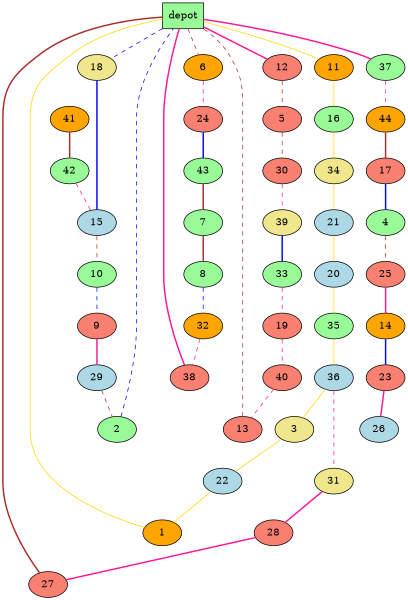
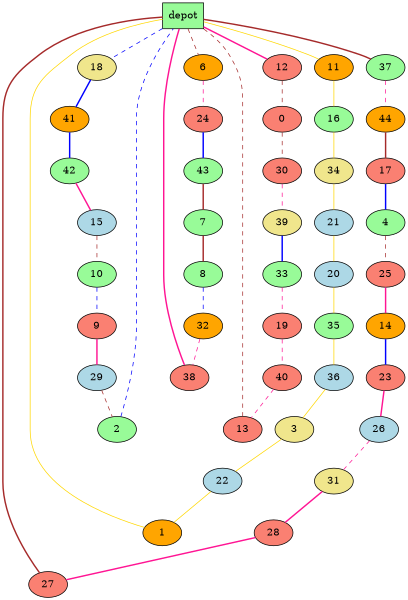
(288, 35) -> (288, 35)
(282, 119) -> (282, 119)
(70, 145) -> (70, 145)
(97, 145) -> (83, 93)
(83, 197) -> (83, 197)
(334, 429) -> (357, 455)
